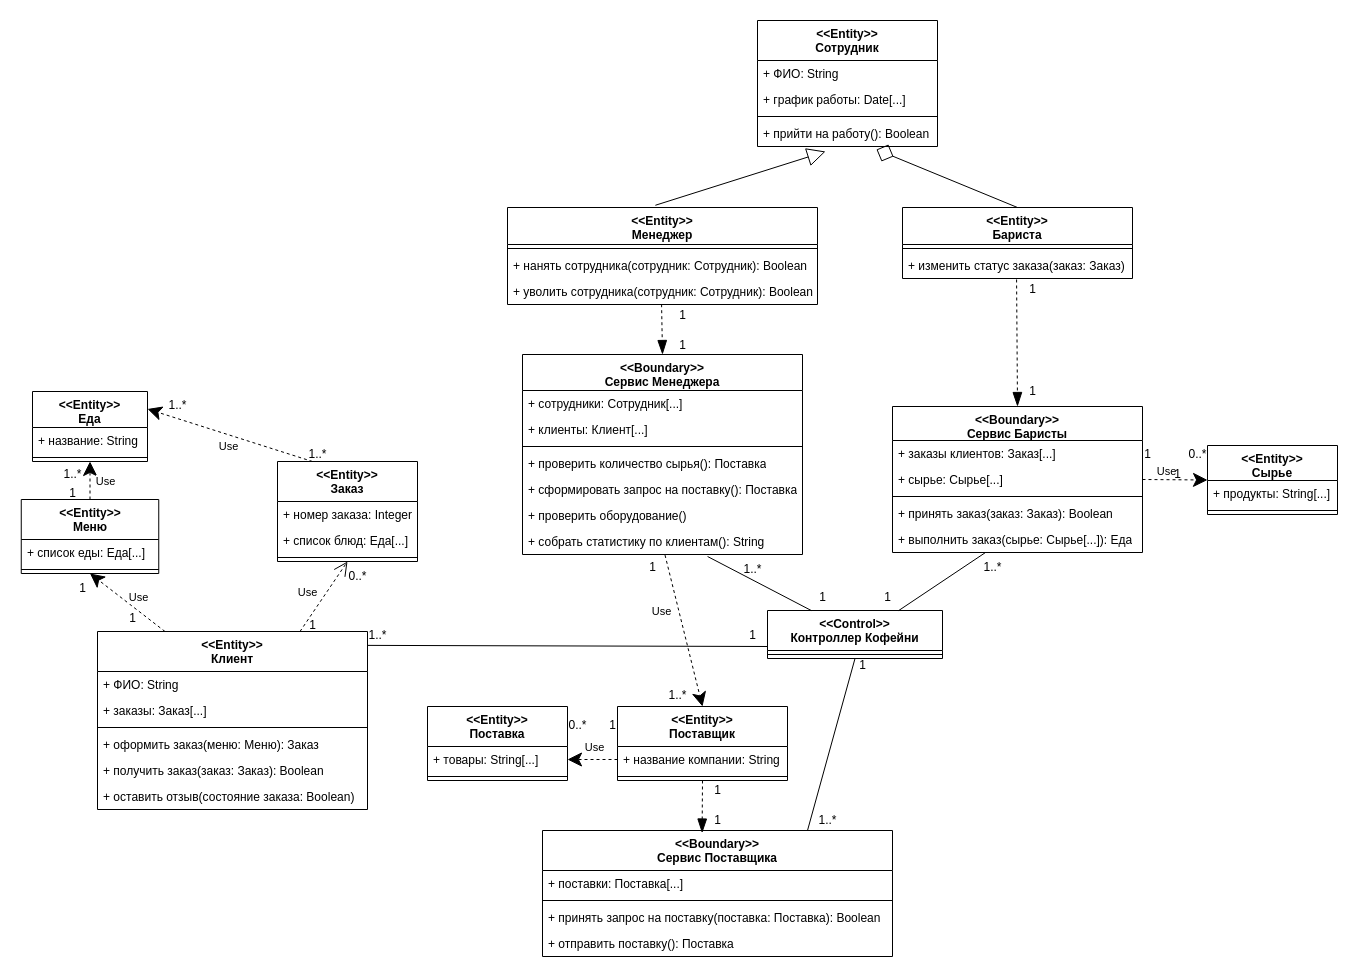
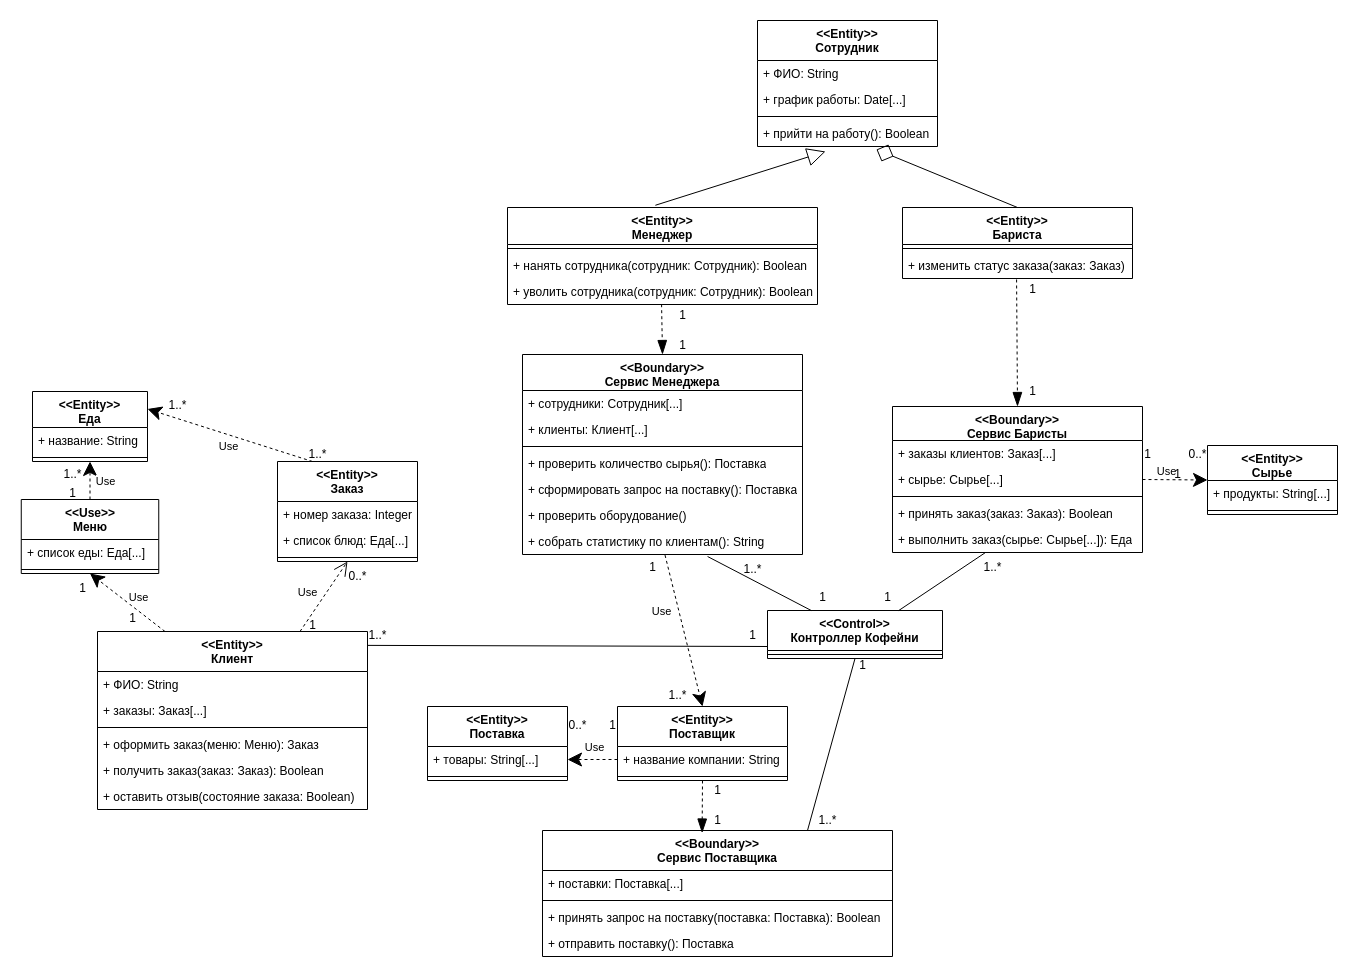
(91, 521) -> (91, 521)
